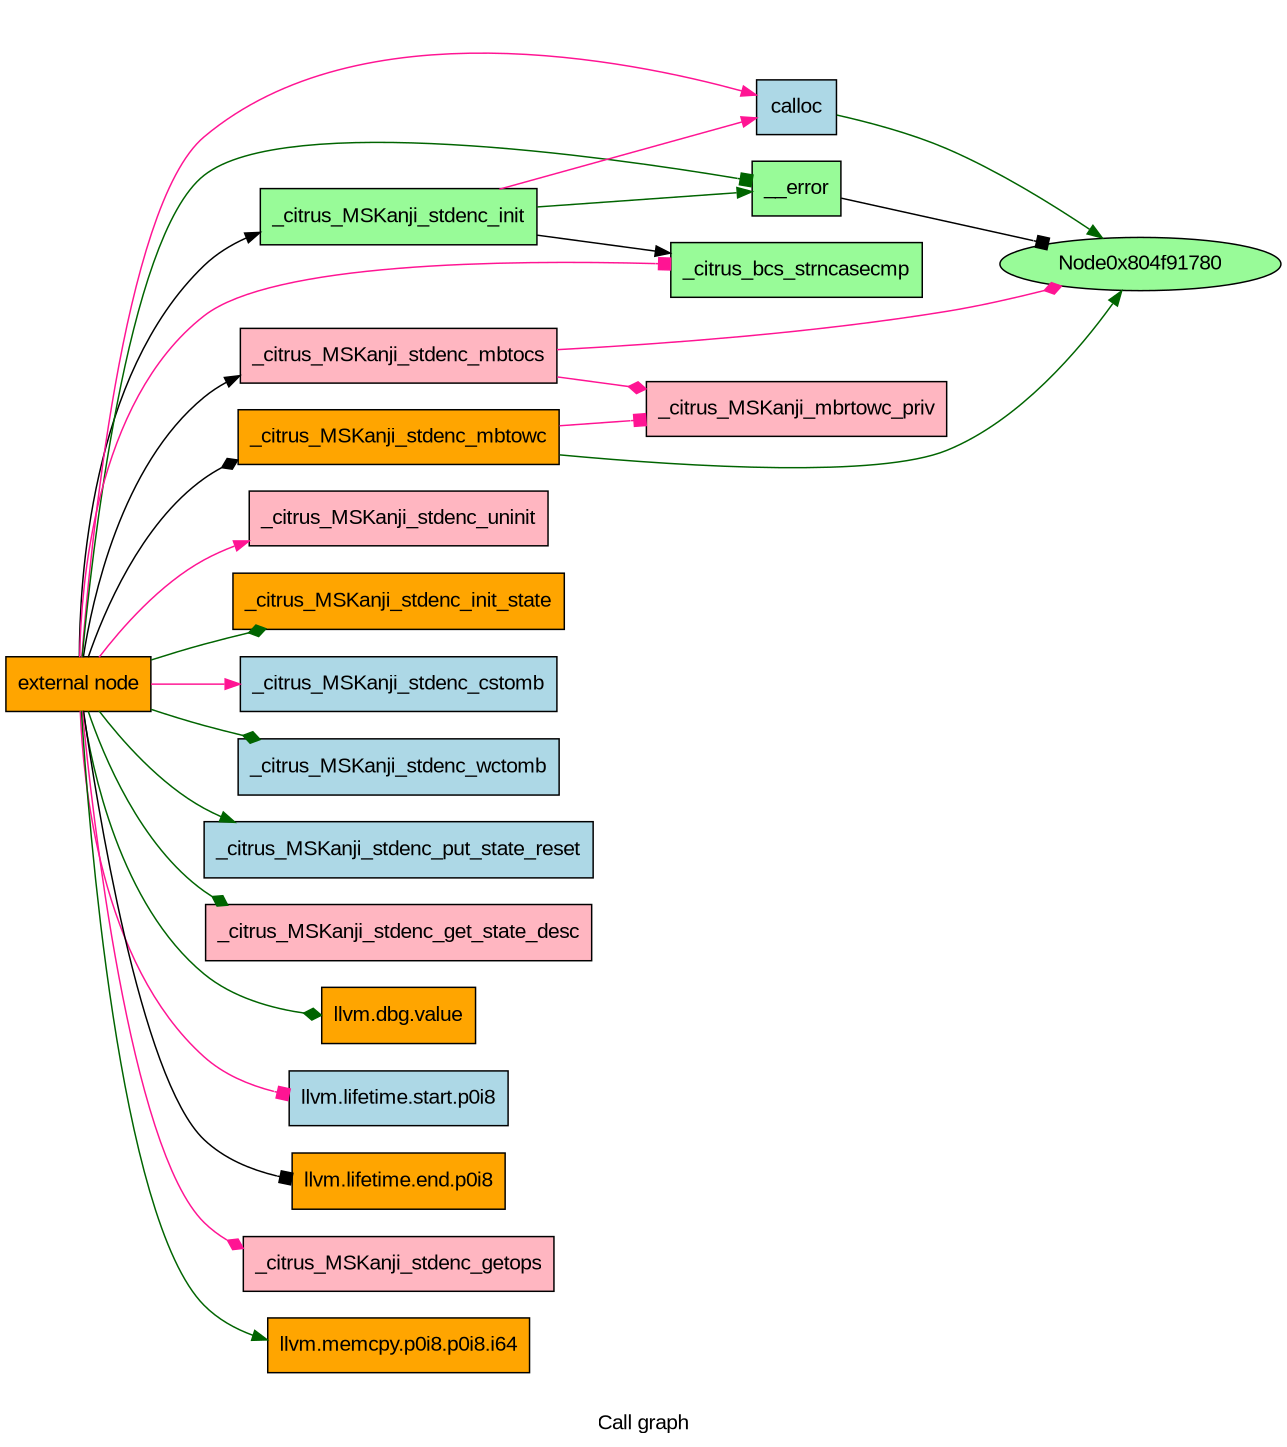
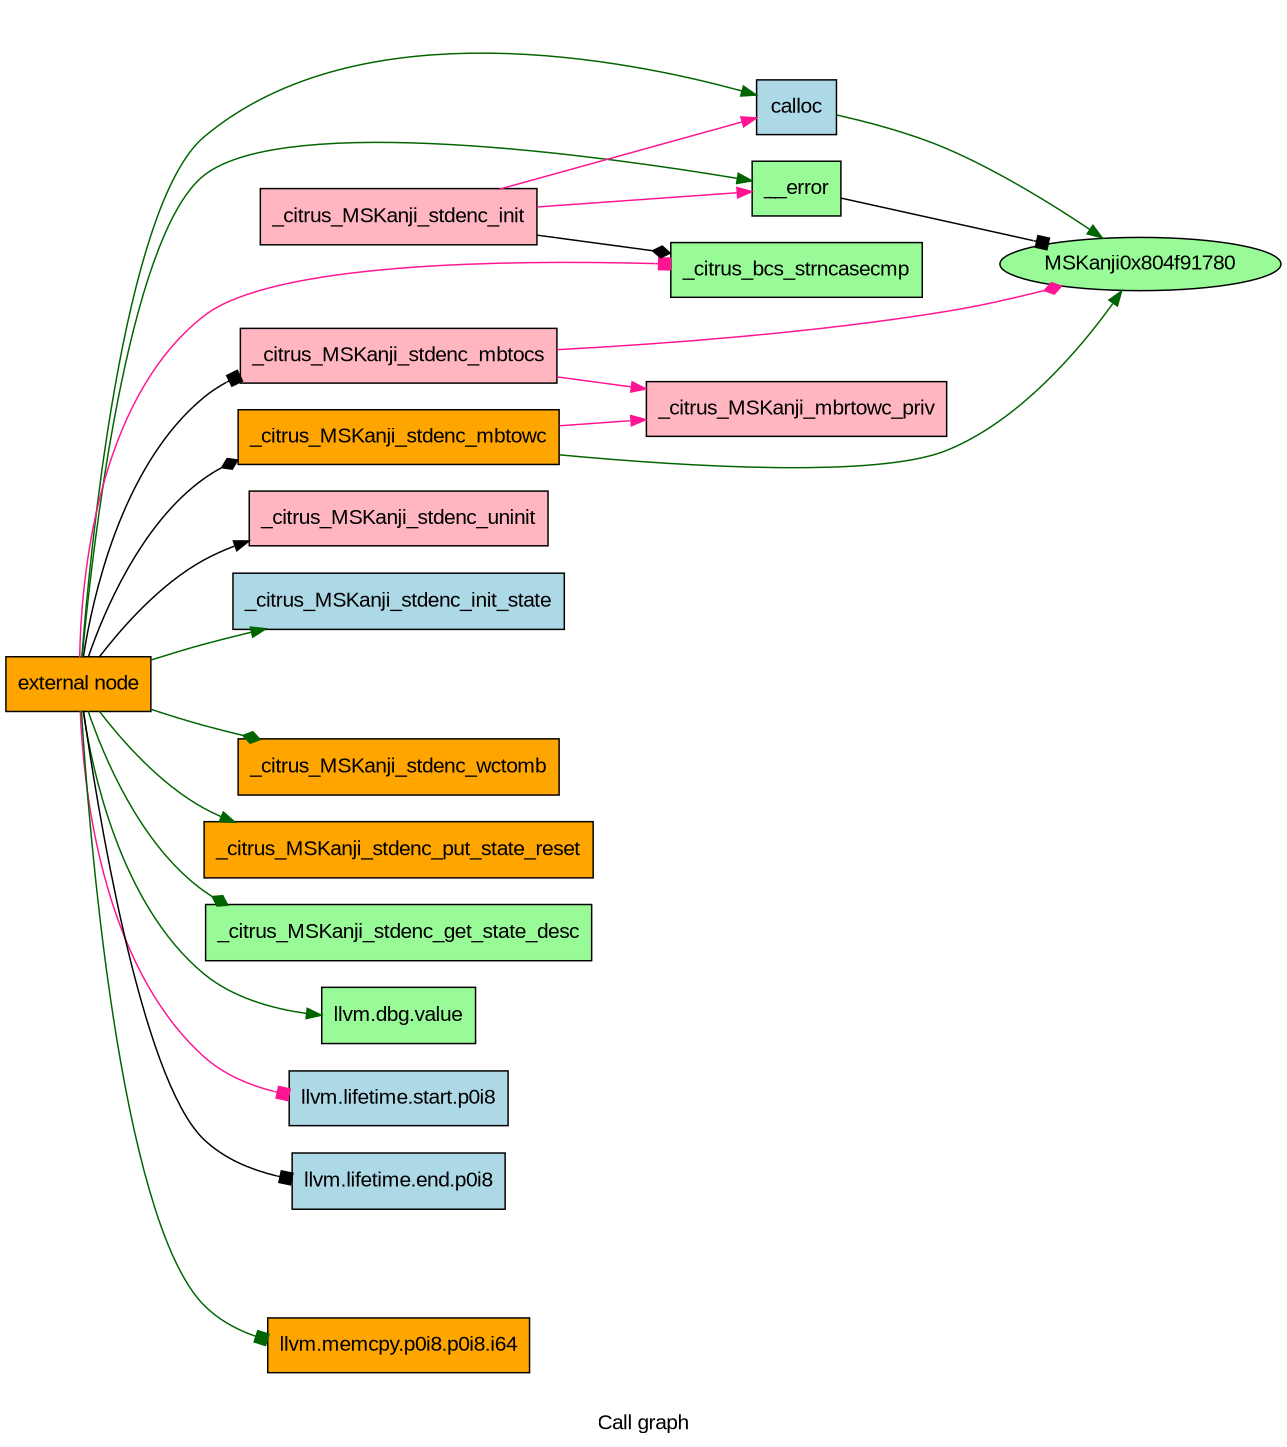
(212, 132) -> (212, 132)
(221, 167) -> (221, 167)
(637, 200) -> (637, 200)
(399, 217) -> (399, 217)
(596, 243) -> (596, 243)
(1140, 264) -> (1140, 264)
(139, 359) -> none
(594, 382) -> (594, 382)
(595, 423) -> (595, 423)
(127, 504) -> (127, 504)
(159, 592) -> (159, 592)
(399, 601) -> (399, 601)
(201, 645) -> (201, 645)
(399, 684) -> none
(399, 767) -> (399, 767)
(399, 850) -> (399, 850)
(146, 903) -> (146, 903)
(399, 933) -> (399, 933)
(399, 1015) -> (399, 1015)
(118, 1044) -> (118, 1044)
(399, 1181) -> (399, 1181)
(399, 1264) -> none
